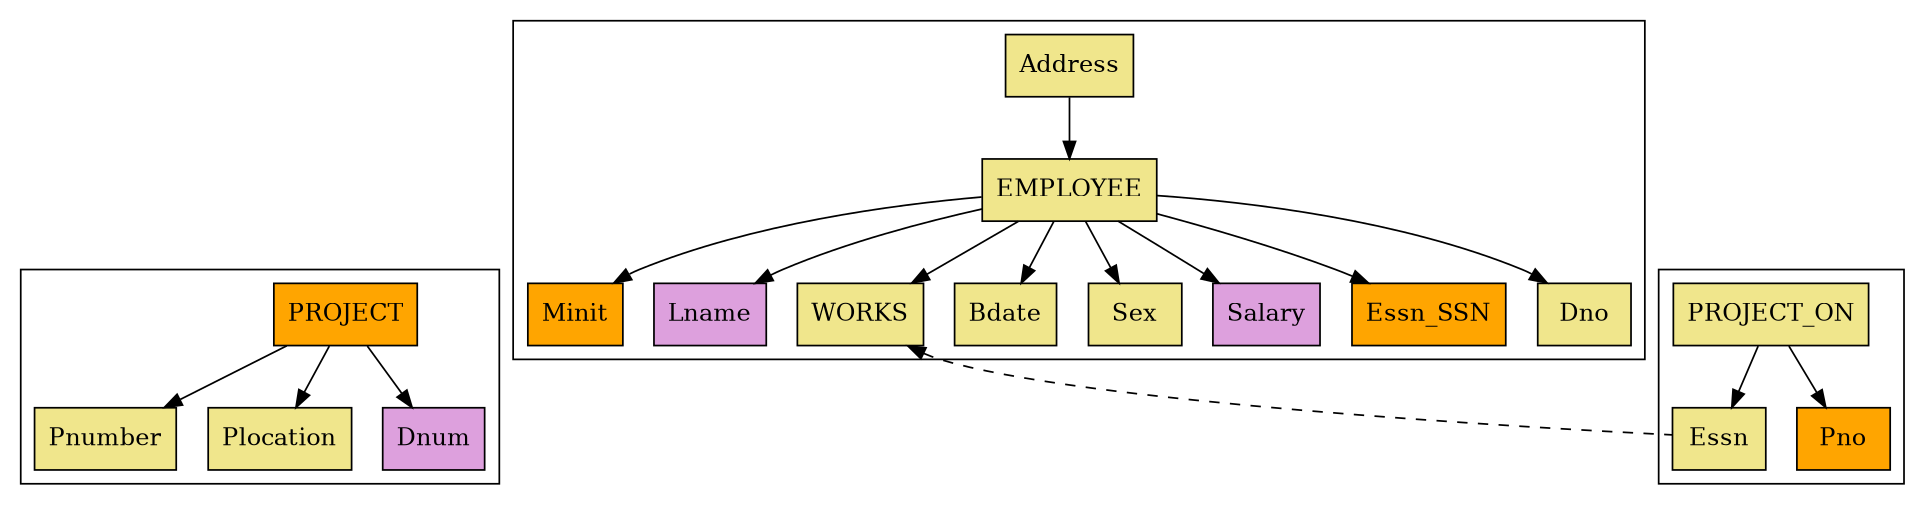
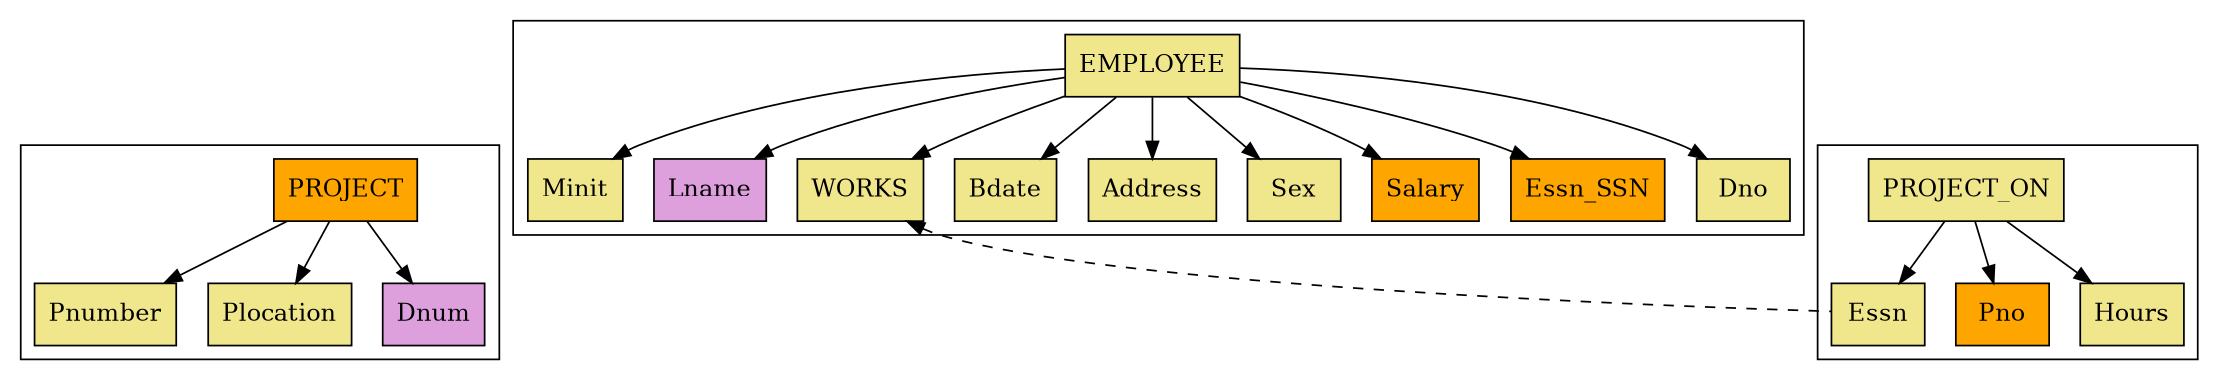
(1069, 119) -> (1152, 119)
(575, 314) -> (575, 190)
(1266, 314) -> (1425, 190)
none -> (2132, 314)
